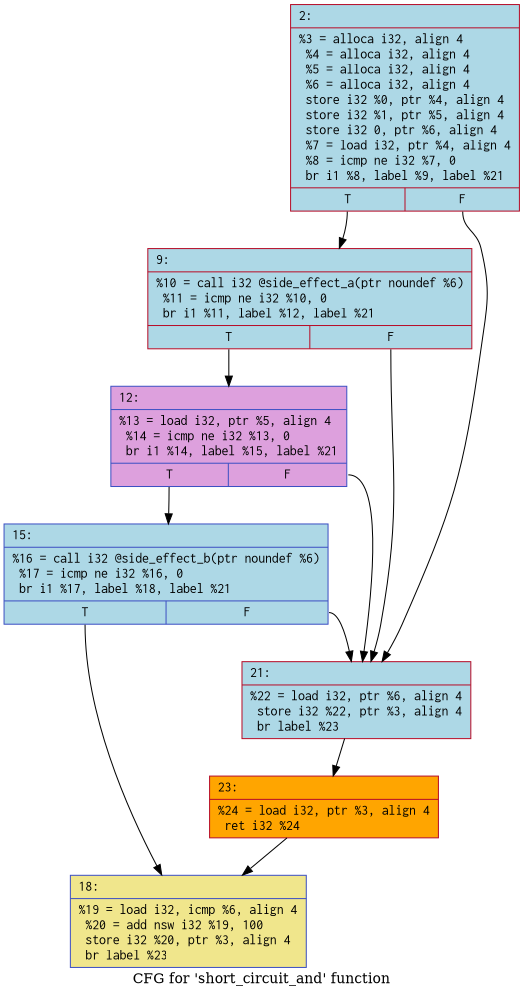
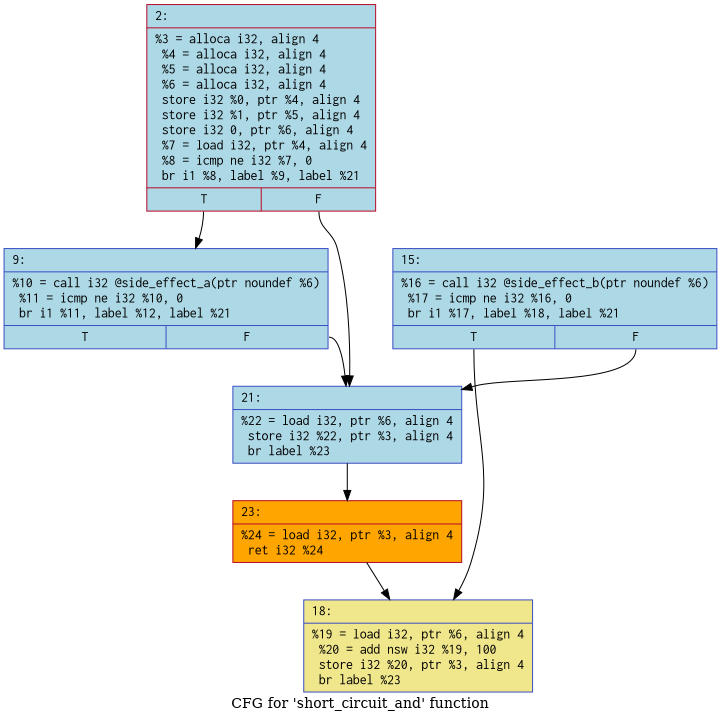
(310, 299) -> (166, 299)
(229, 436) -> none
(356, 700) -> (347, 425)
(188, 910) -> (418, 634)
